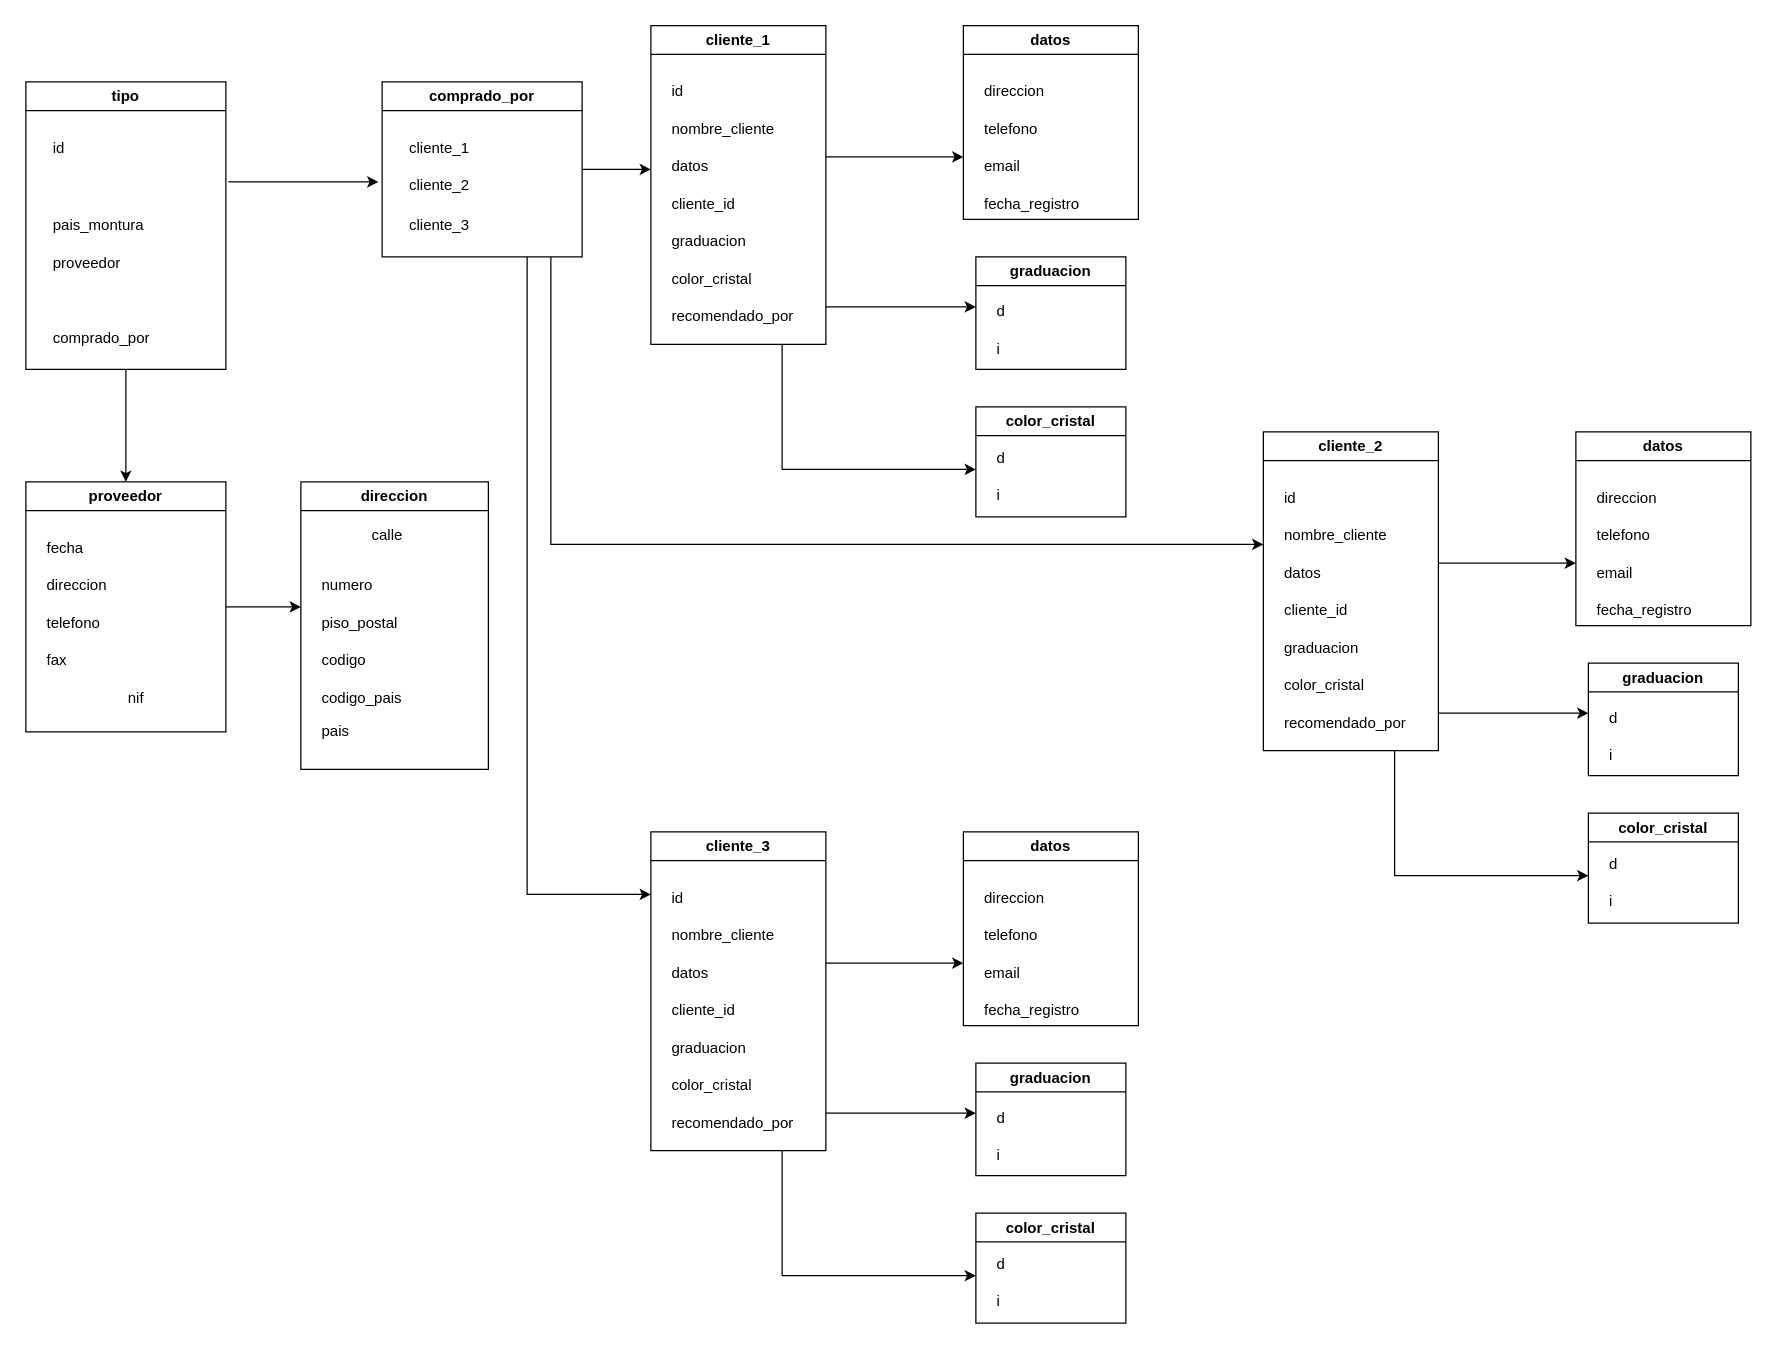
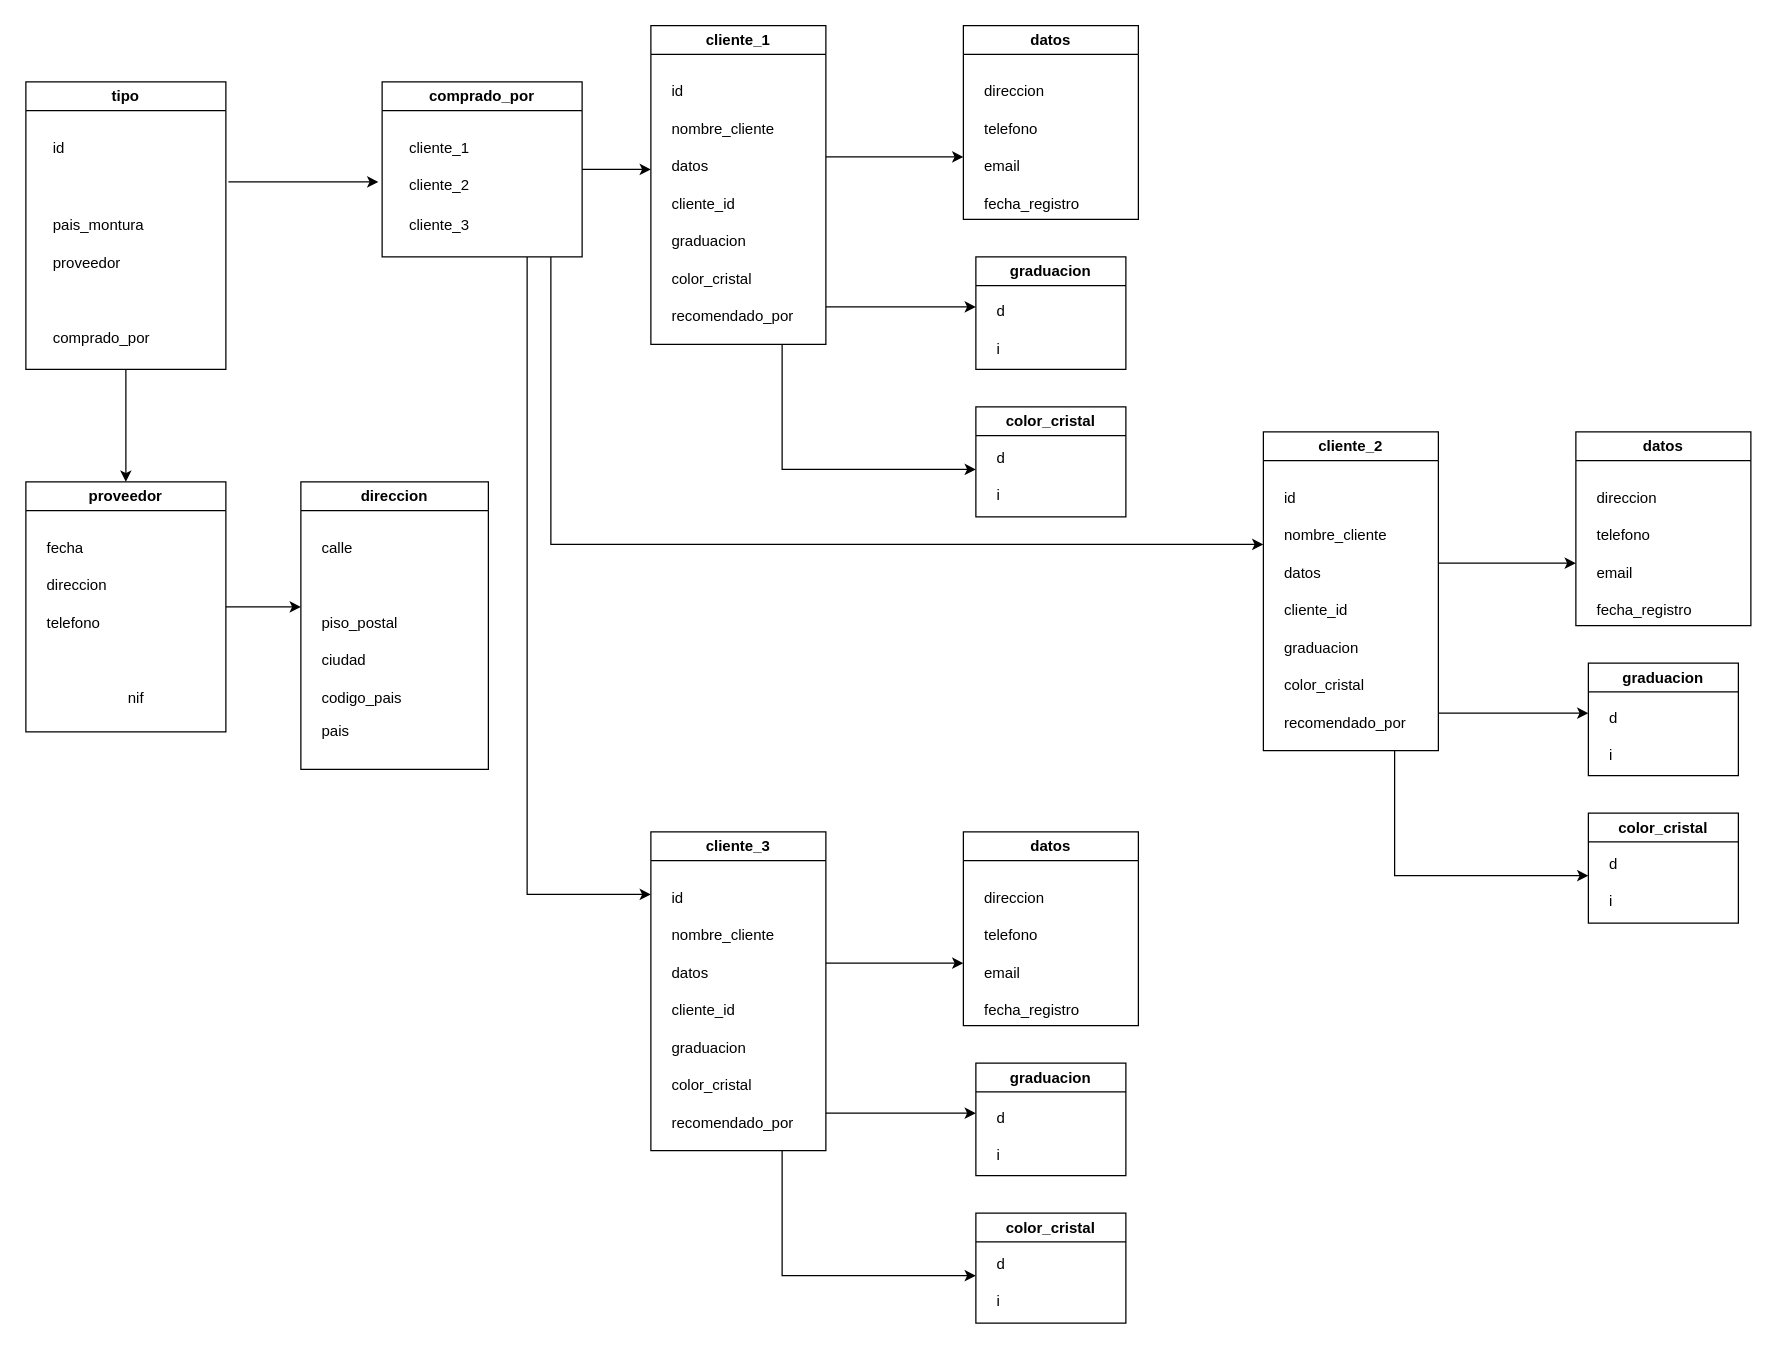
(401, 536) -> (351, 548)
(357, 586) -> none
(69, 661) -> none
(345, 661) -> (345, 661)
